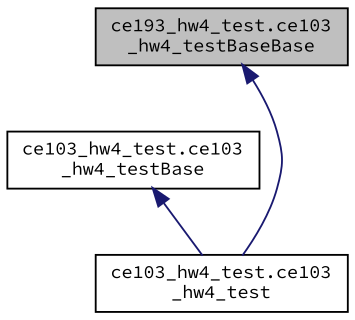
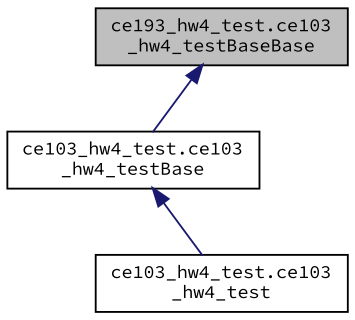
(281, 169) -> (172, 106)
